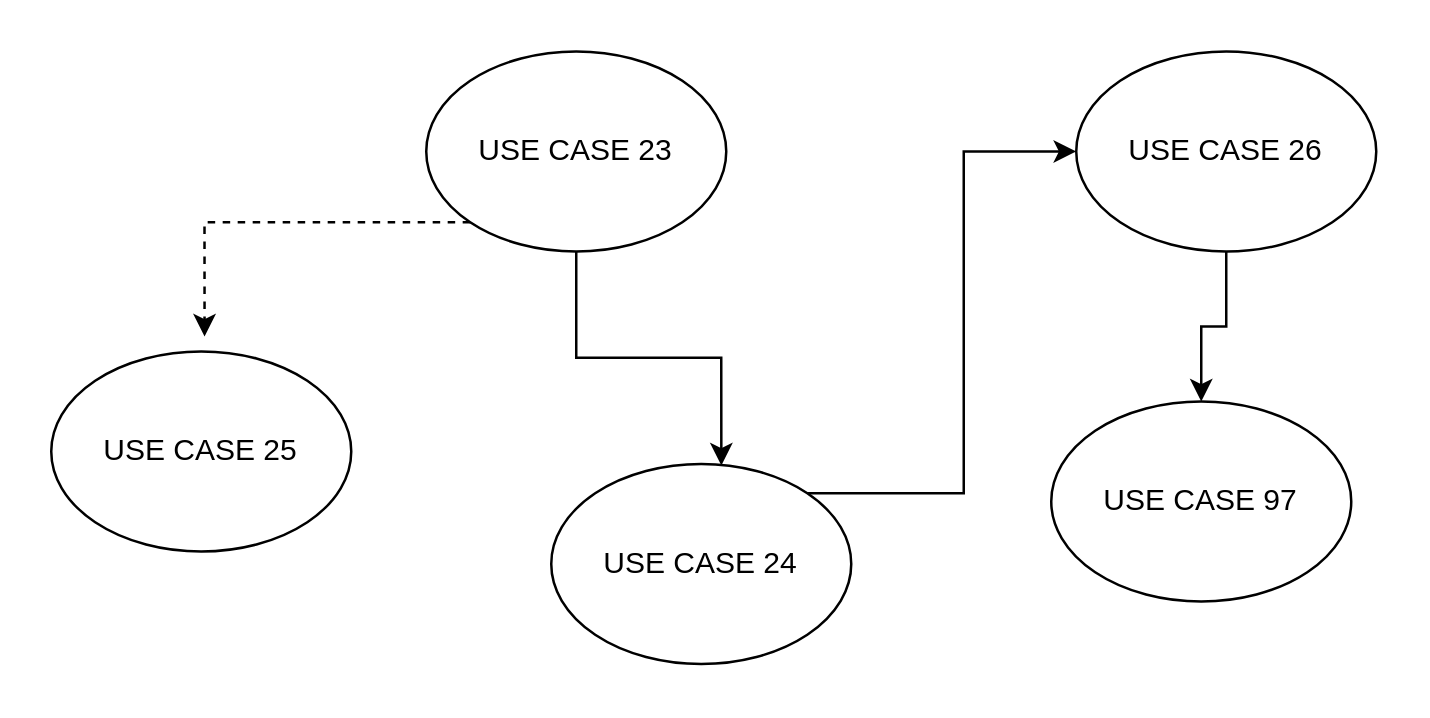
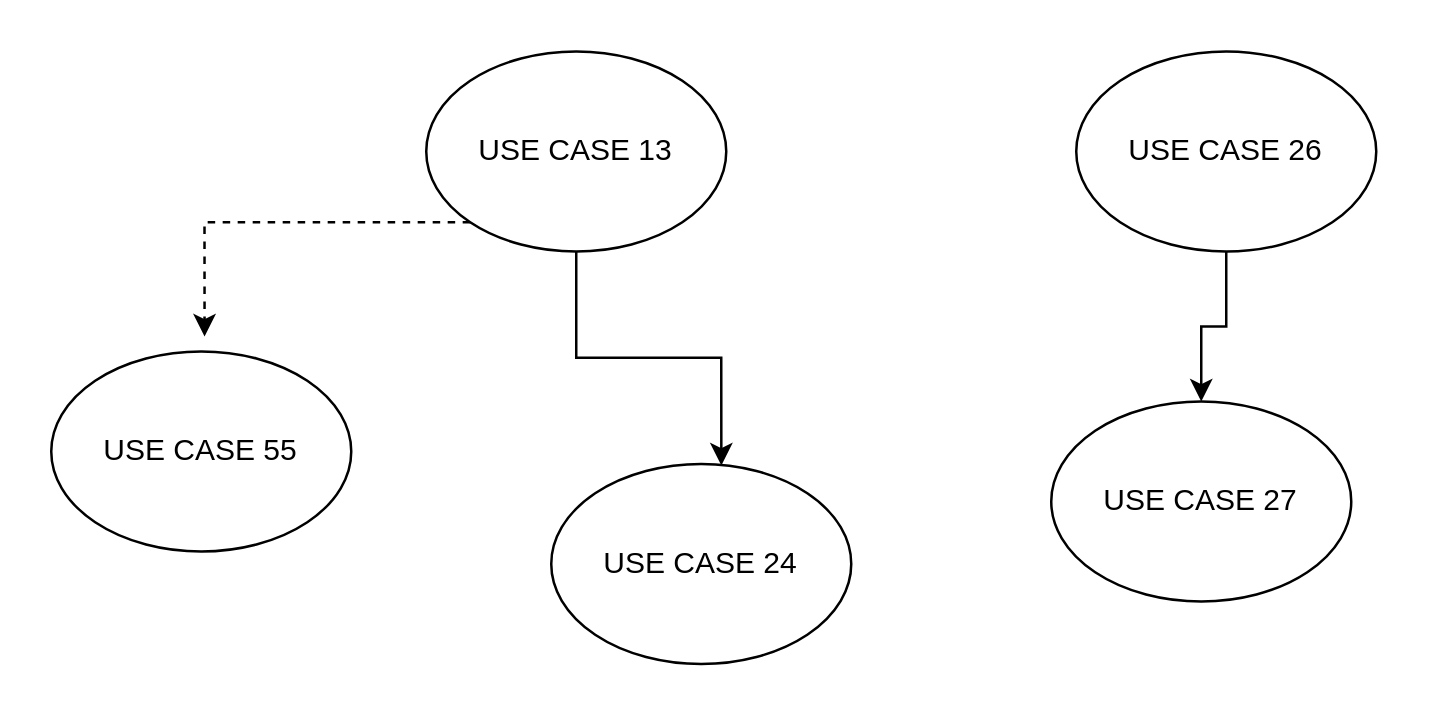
(576, 151) -> (576, 151)
(964, 353) -> none
(201, 451) -> (201, 451)
(1201, 501) -> (1201, 501)
